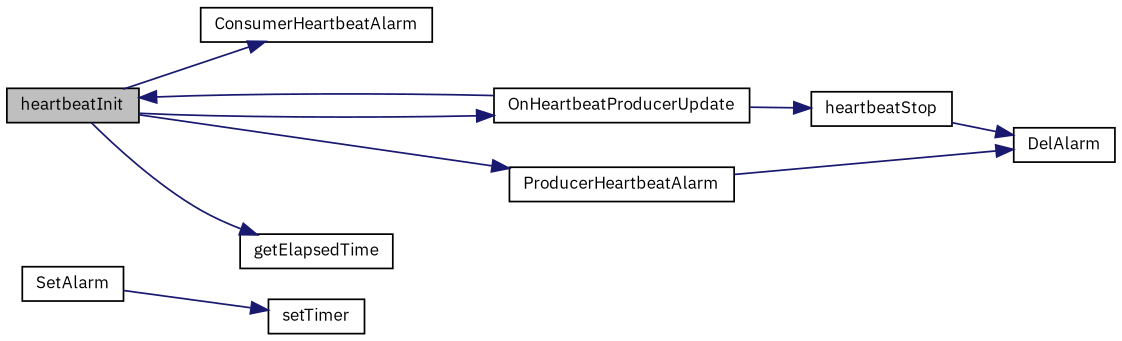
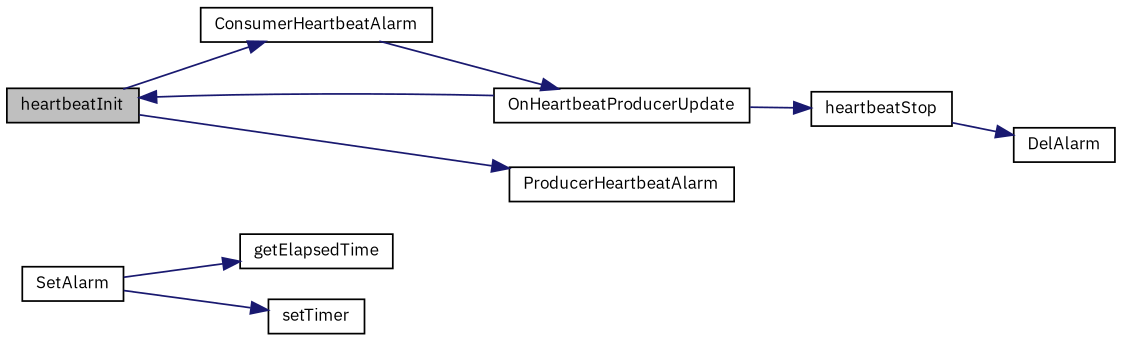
(308, 117) -> (461, 63)
(865, 163) -> none
(161, 183) -> (173, 270)
